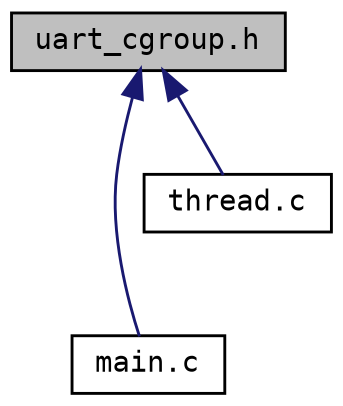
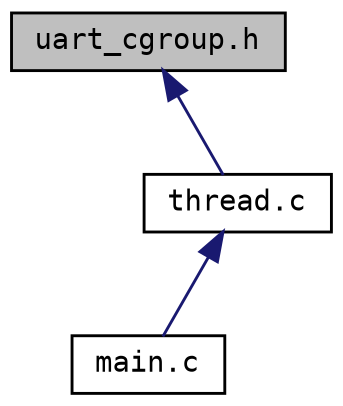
(116, 217) -> (186, 297)
